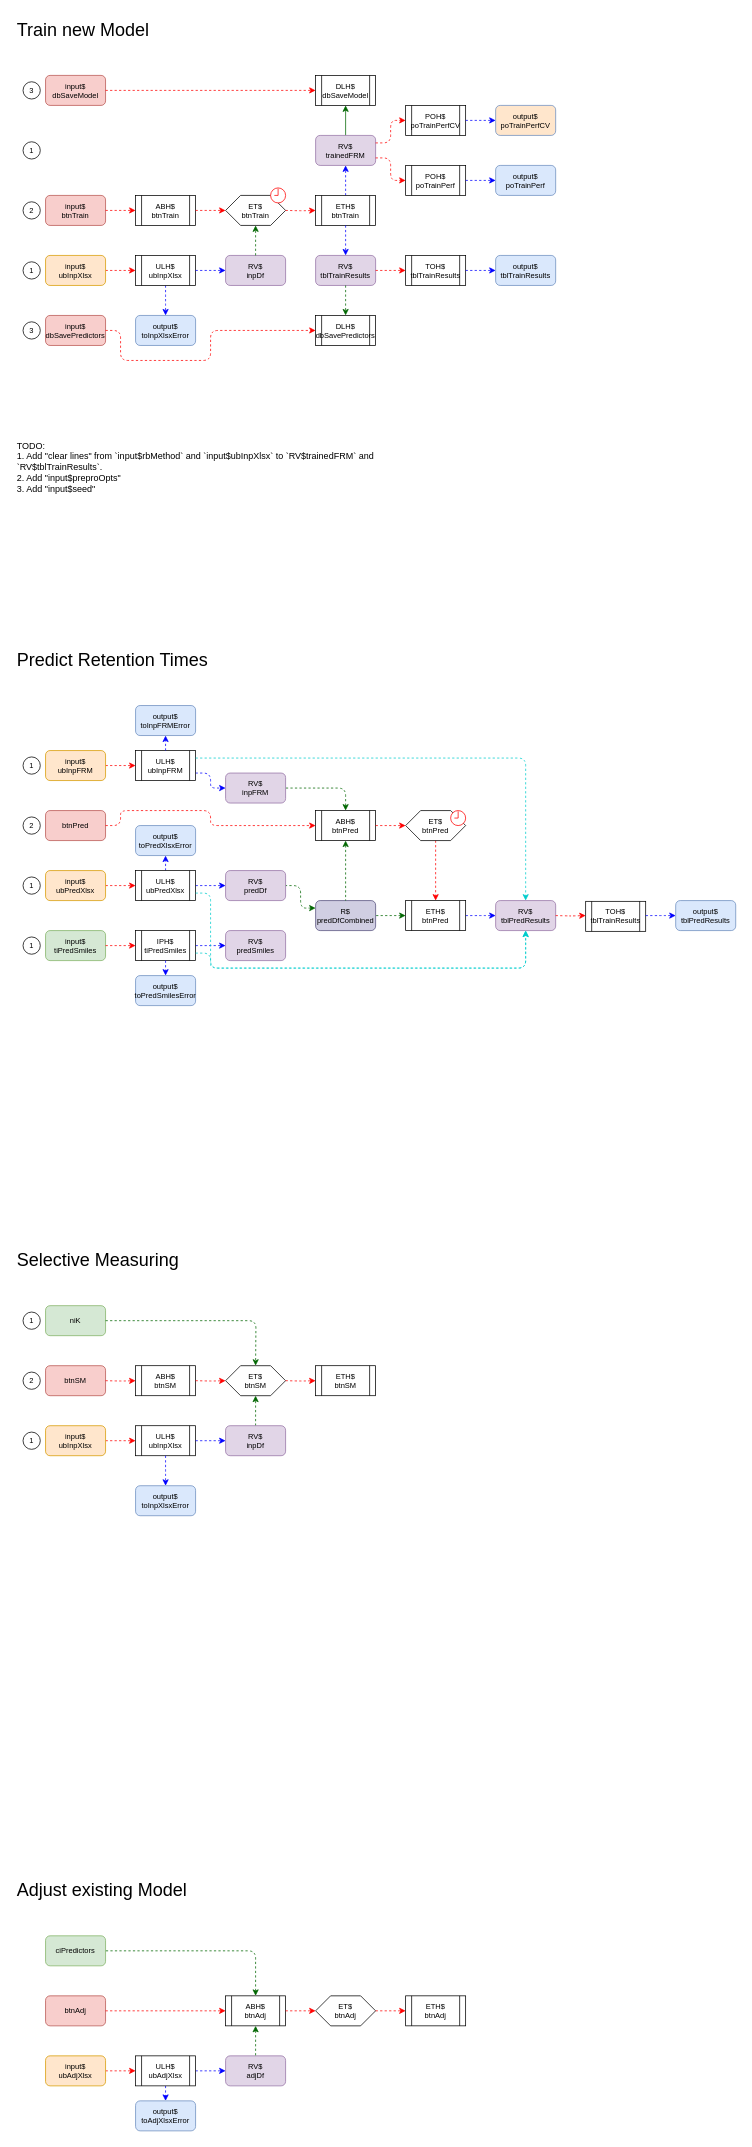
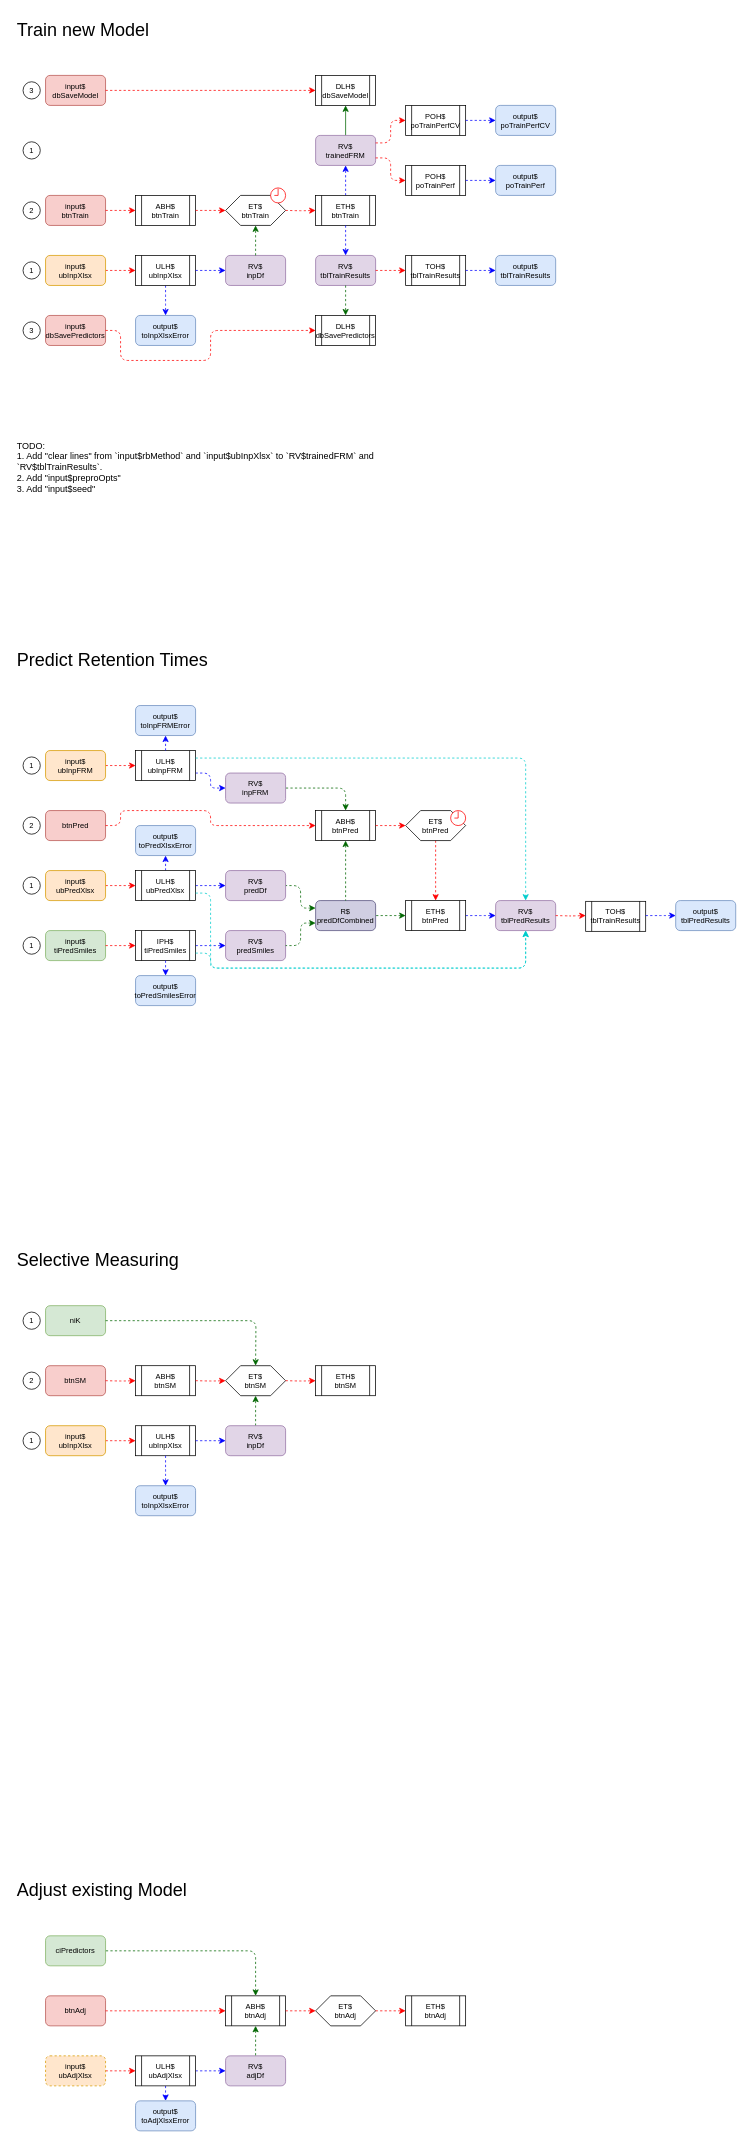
(525, 120) -> (525, 120)
none -> (300, 935)
(75, 2070) -> (75, 2070)
